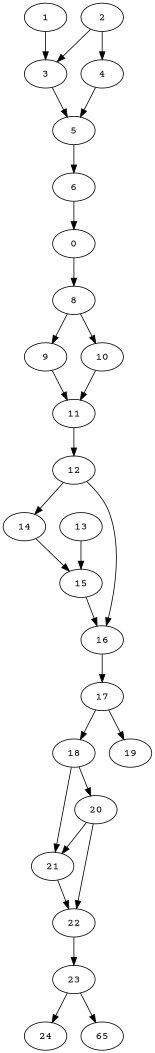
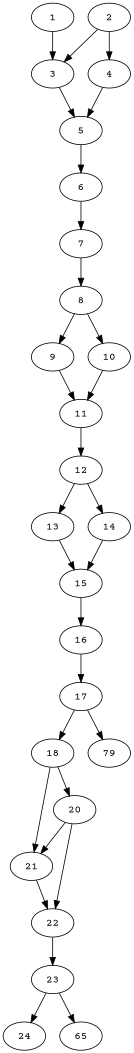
(74, 244) -> (81, 244)
(116, 546) -> (69, 495)
(130, 753) -> (109, 753)
